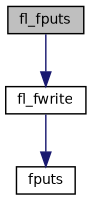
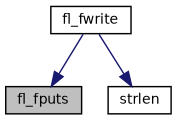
(46, 53) -> (71, 54)
(46, 180) -> (140, 100)
